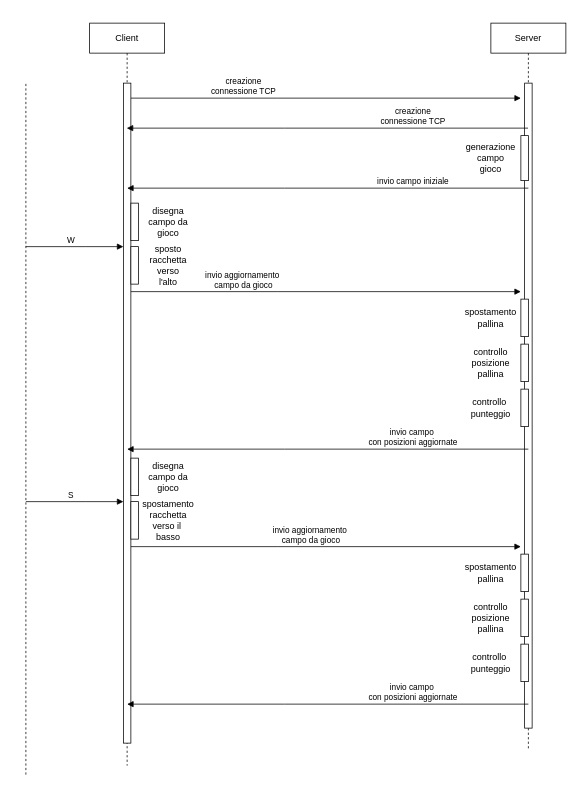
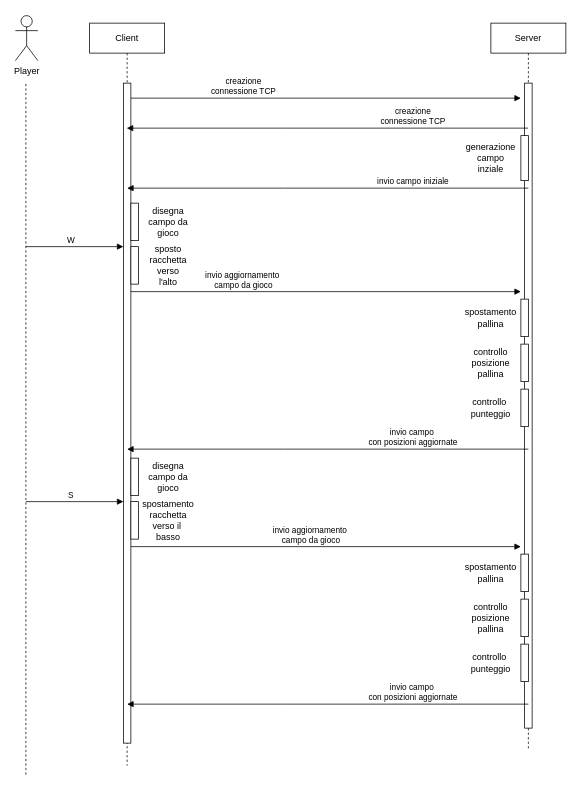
none -> (27, 38)
(491, 158) -> (491, 158)
